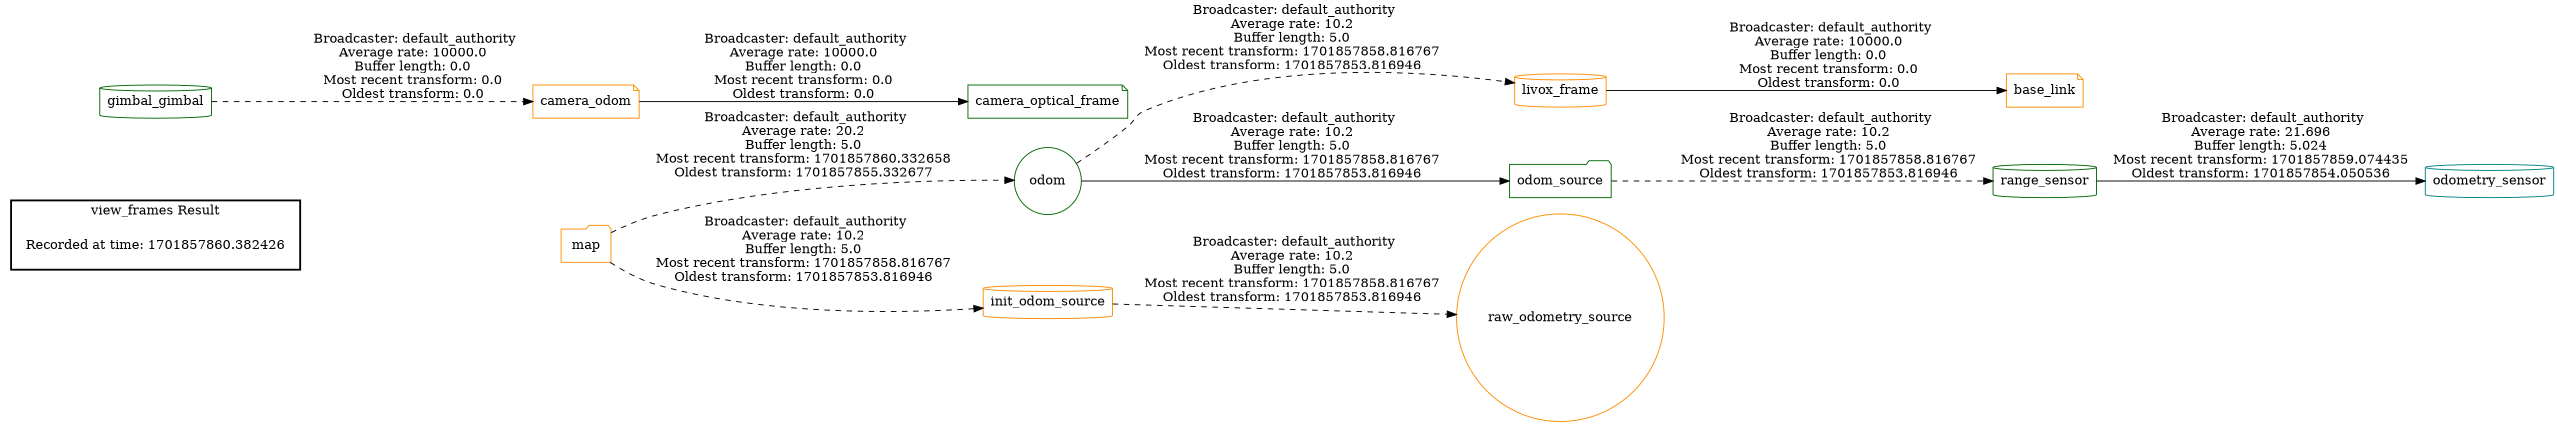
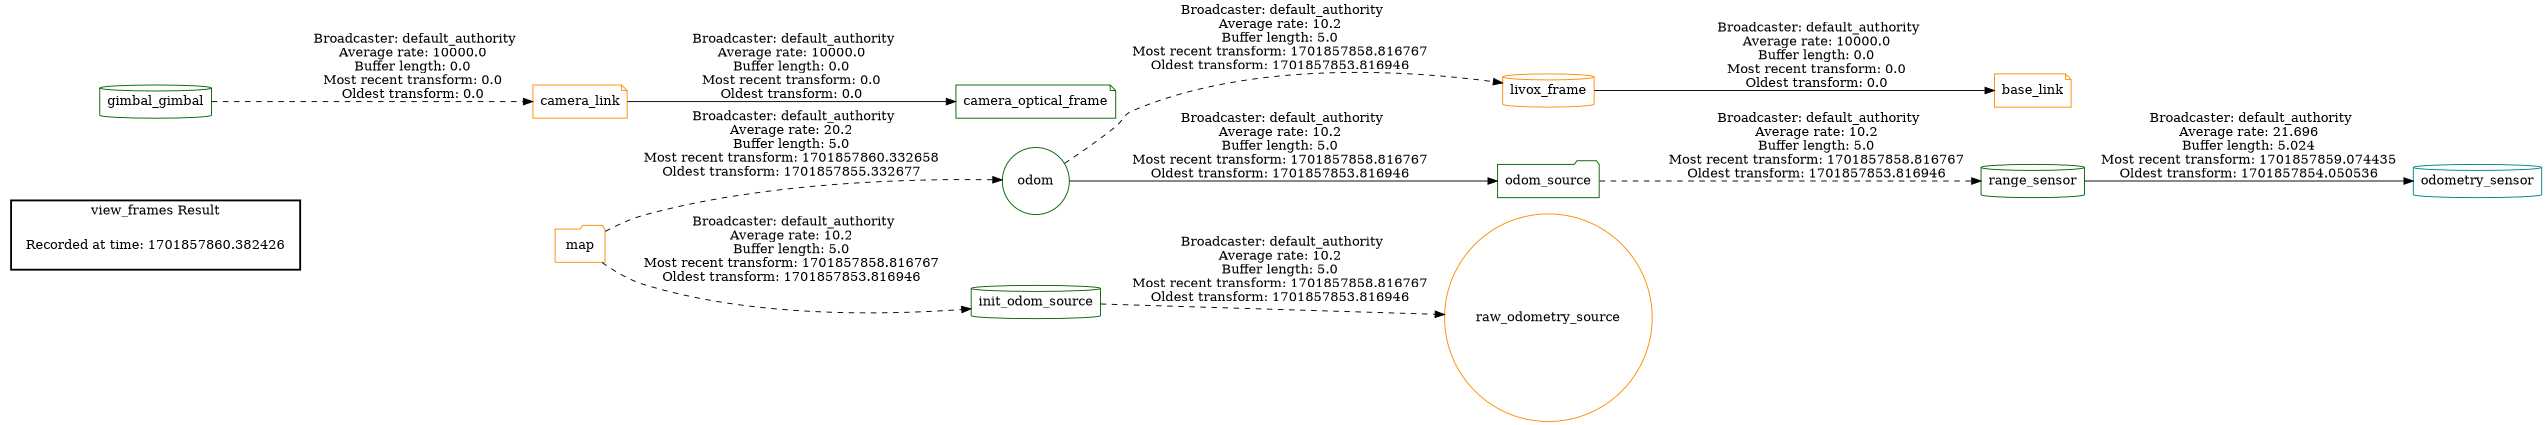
(586, 102) -> (580, 102)
(1048, 302) -> (1036, 302)
